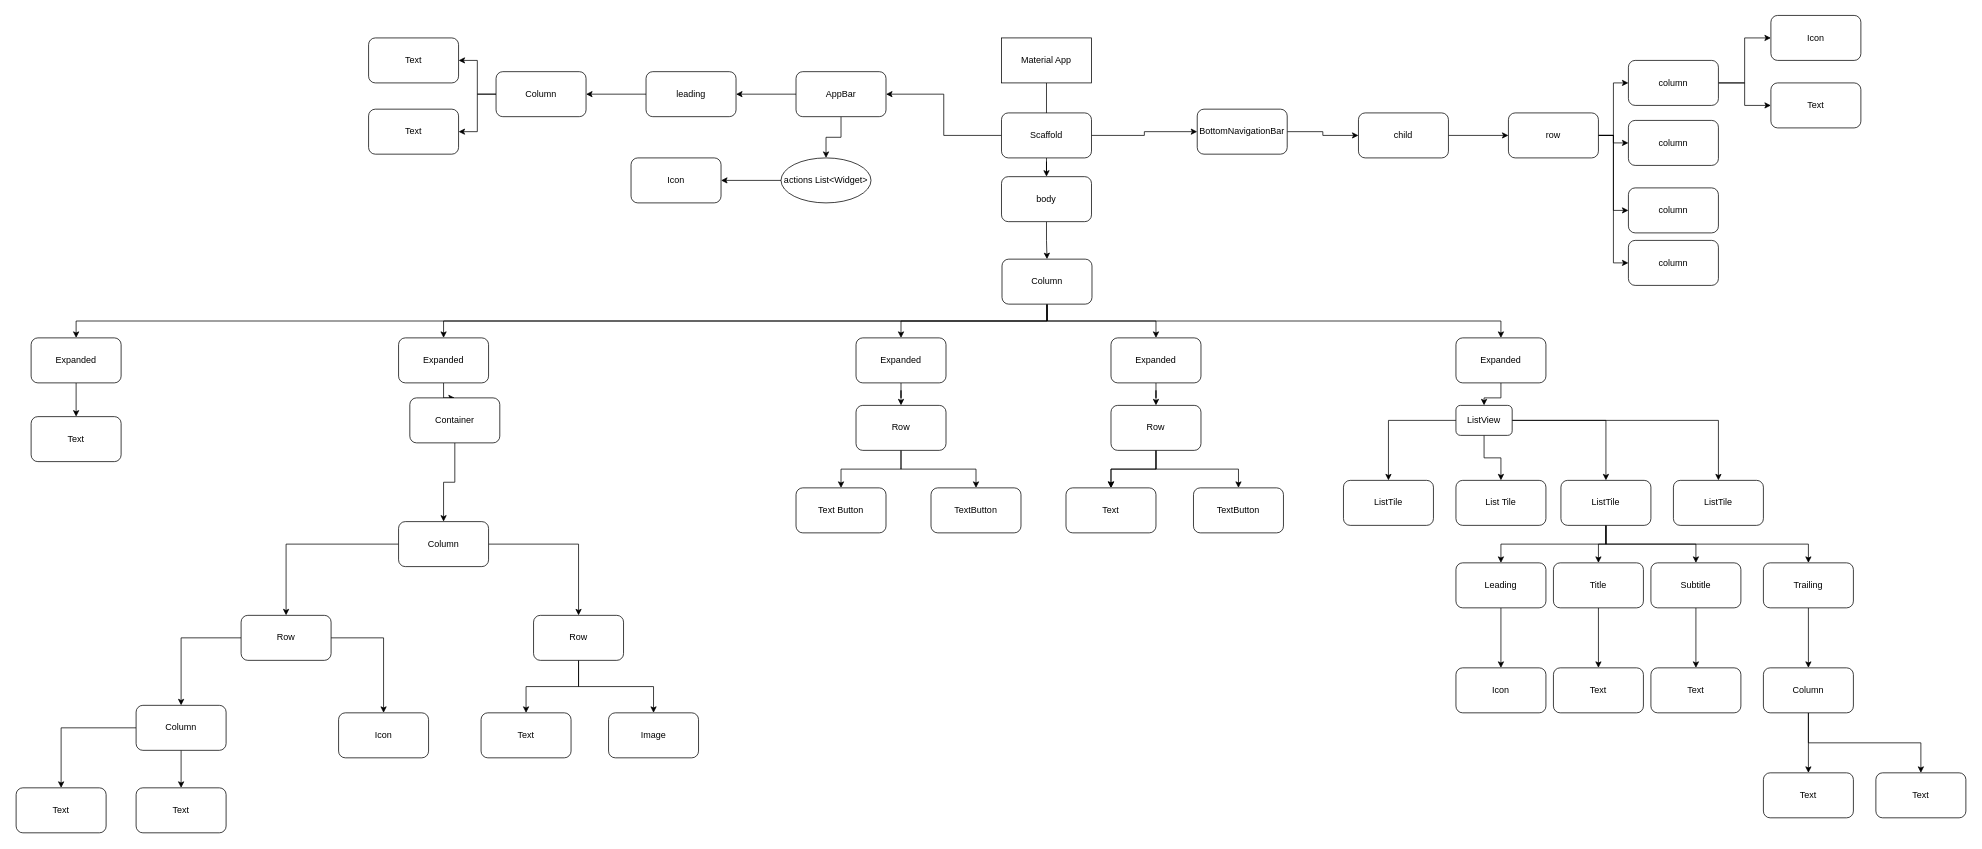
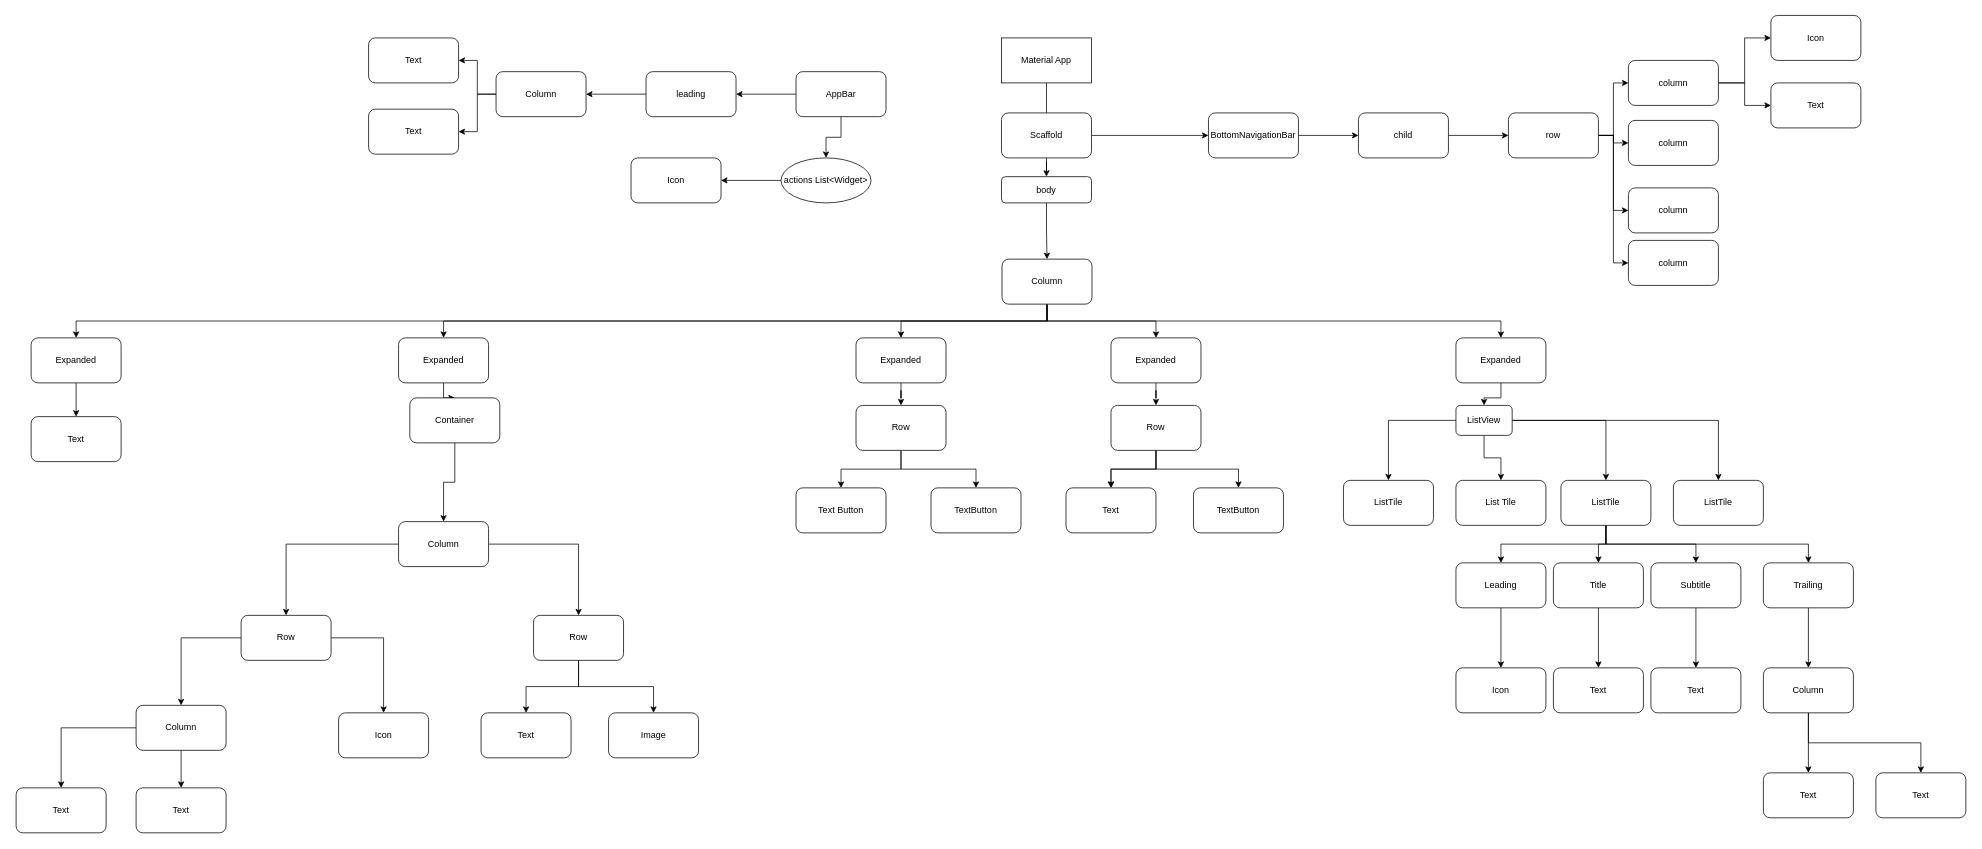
(1242, 132) -> (1254, 135)
(951, 135) -> none
(1047, 199) -> (1047, 190)
